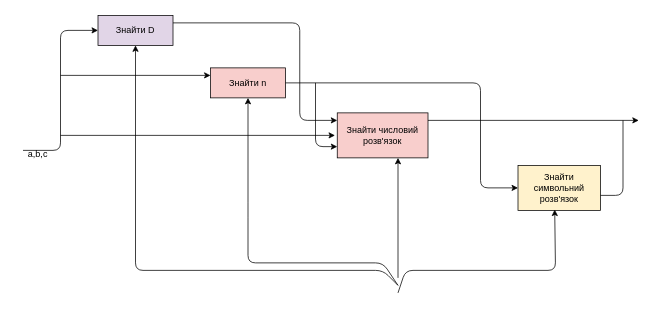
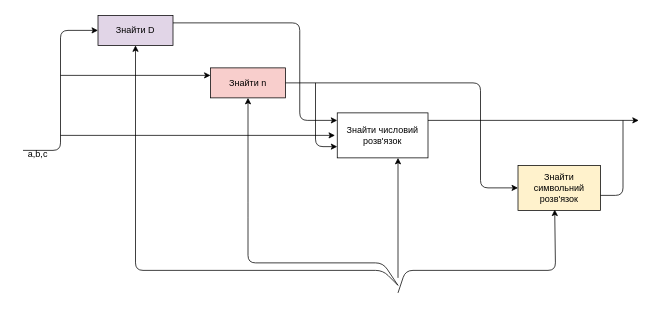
(383, 135) -> (383, 135)
